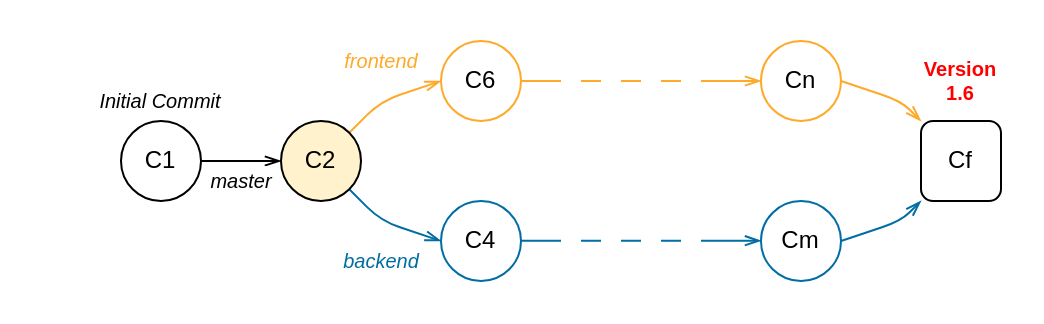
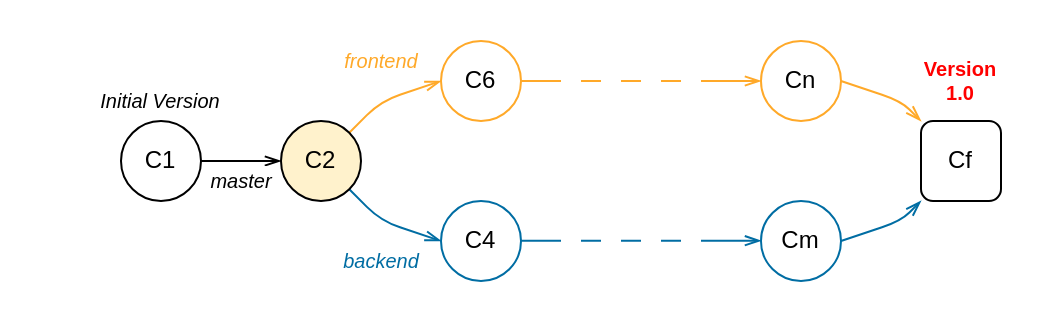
(961, 81) -> (961, 81)
(161, 101) -> (161, 101)
